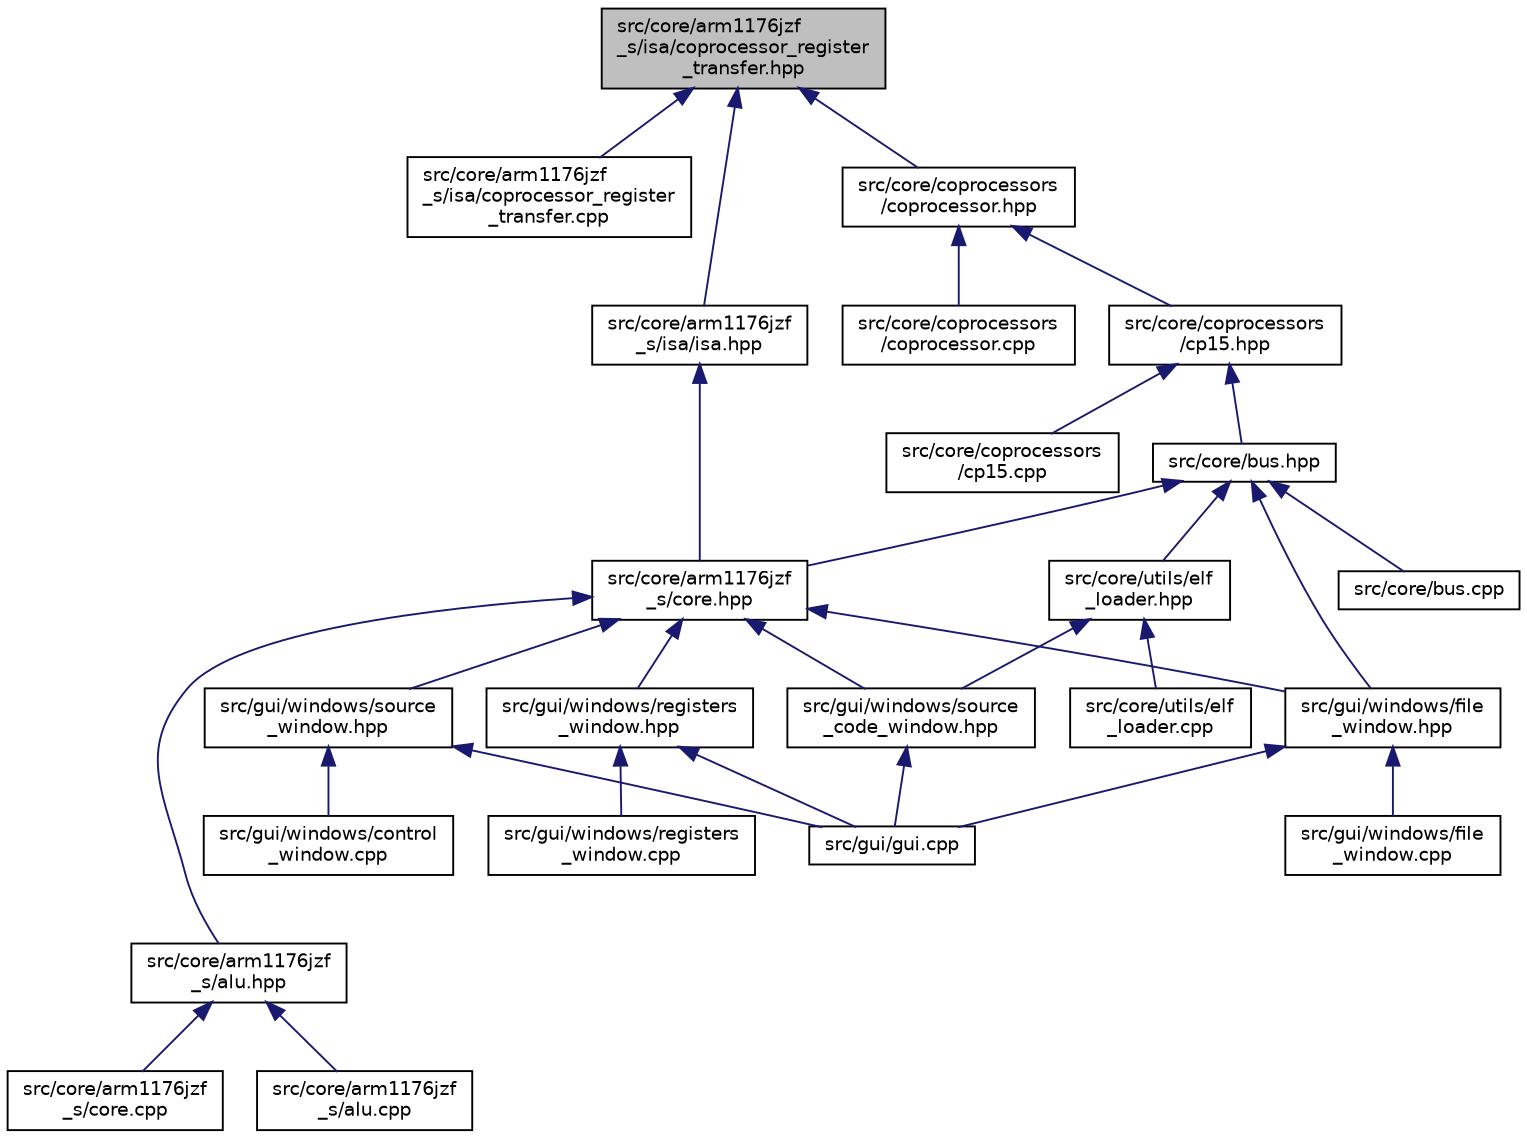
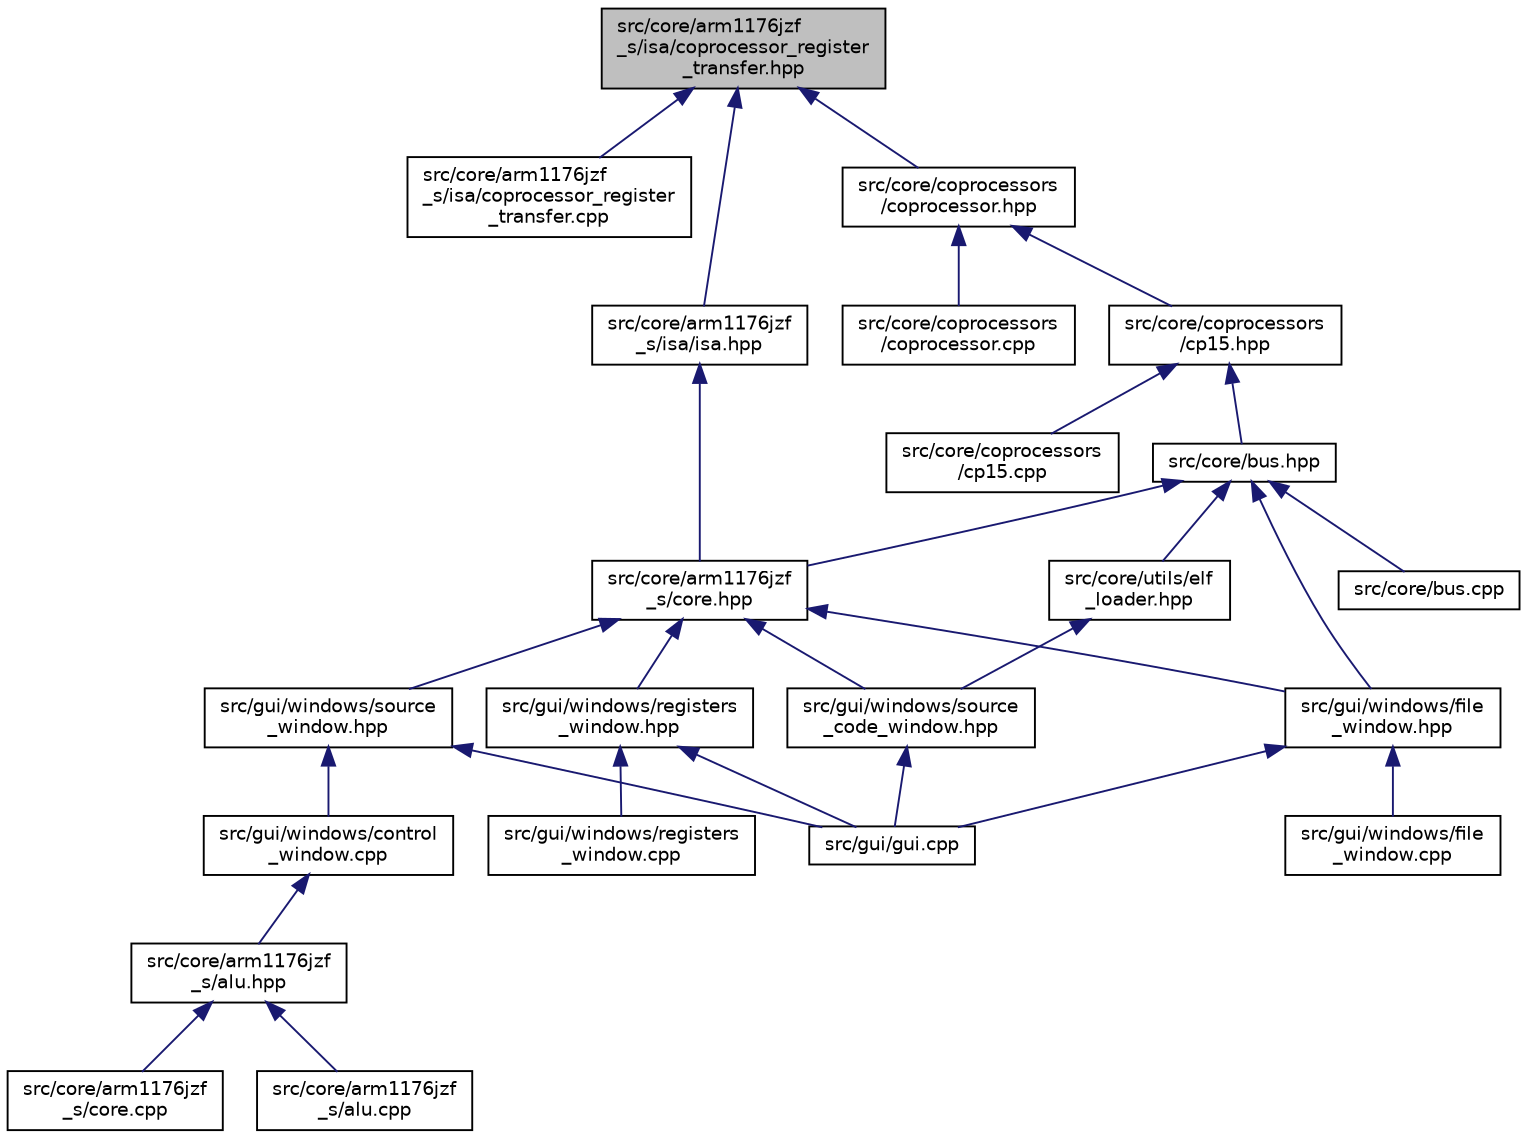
(241, 655) -> (278, 917)
(1161, 718) -> none
